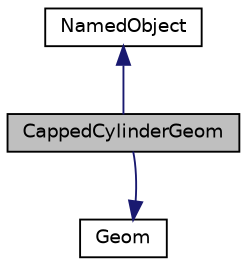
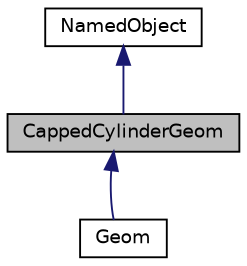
(136, 176) -> (111, 195)
